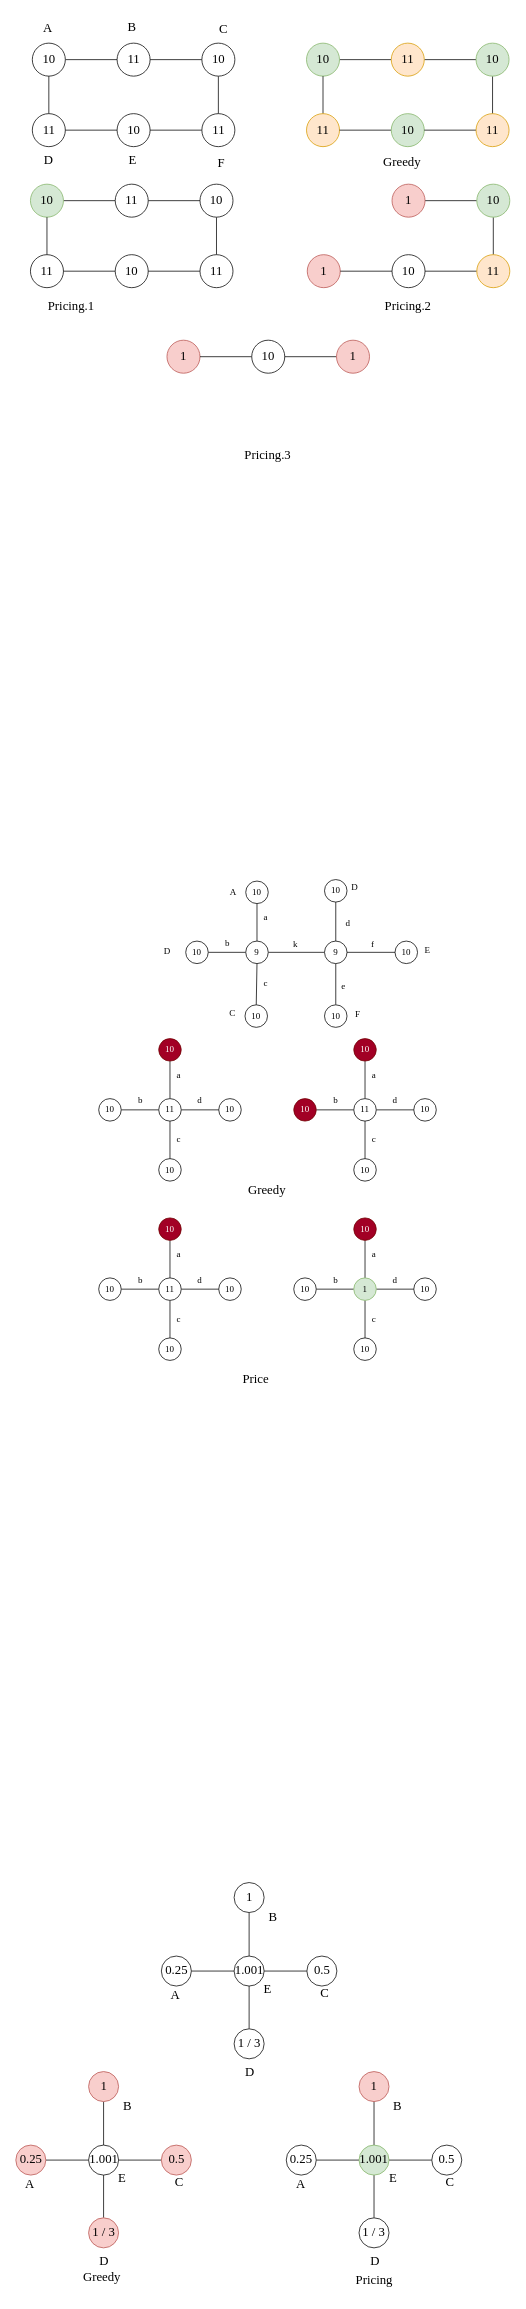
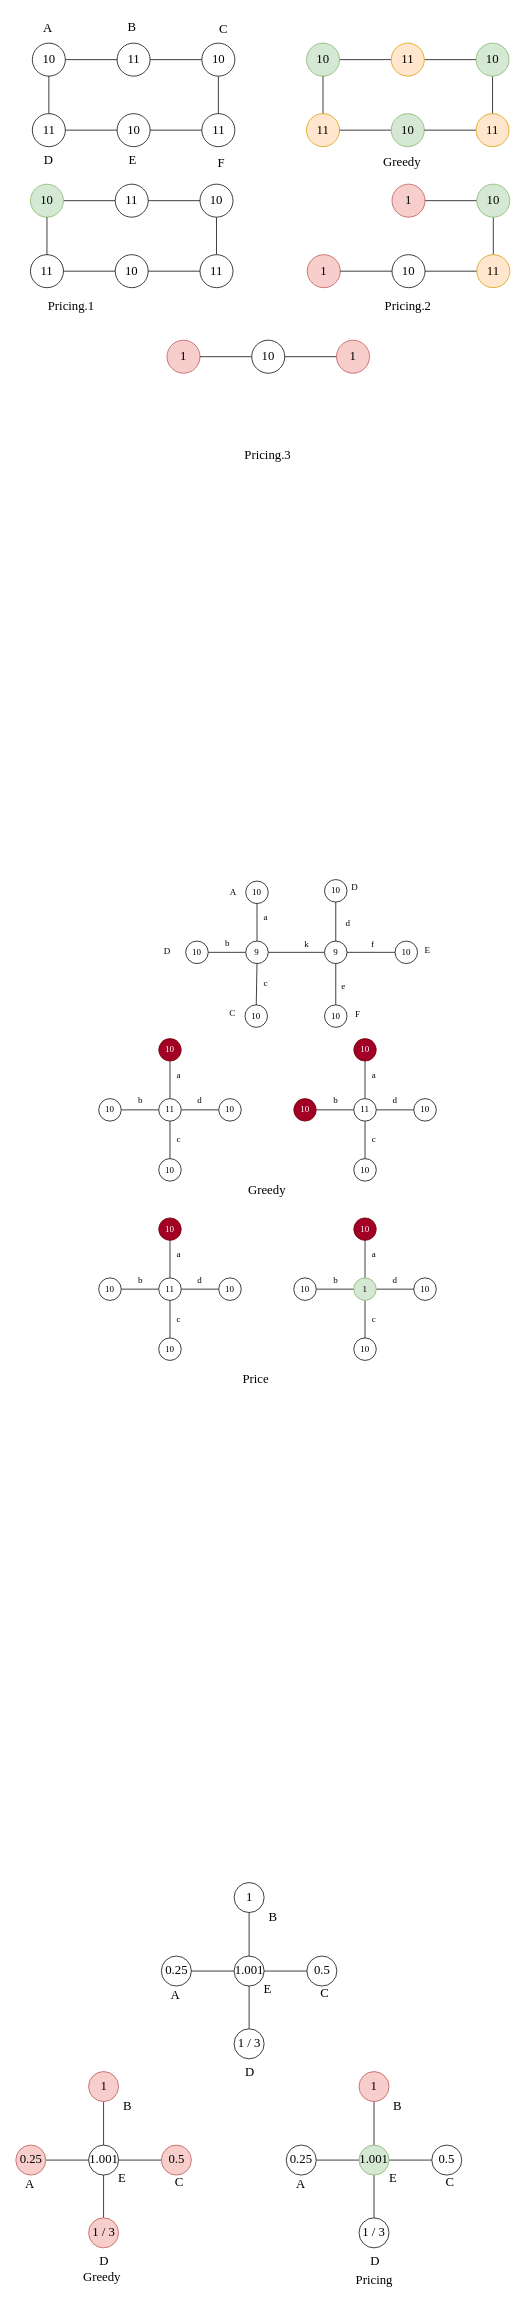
(295, 944) -> (306, 944)
